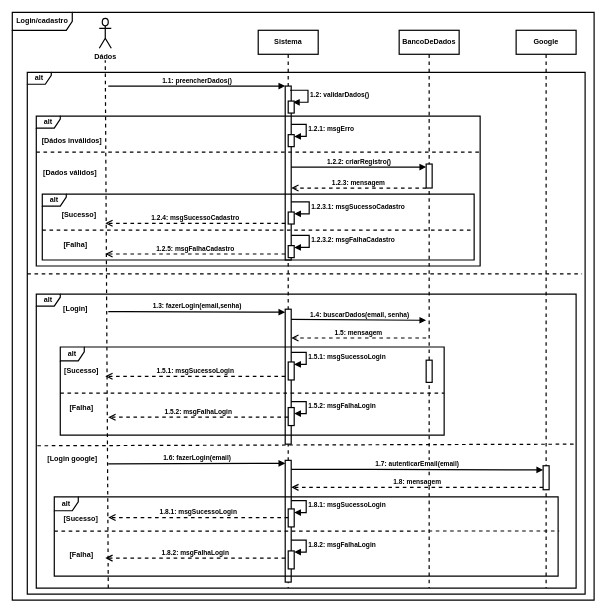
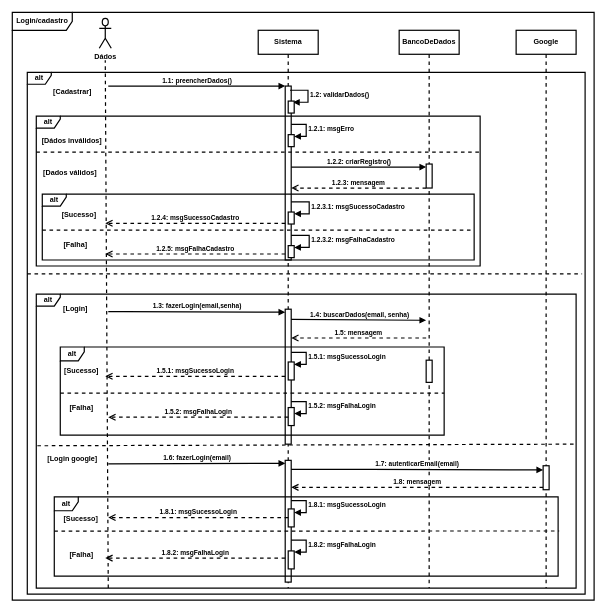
none -> (72, 92)
